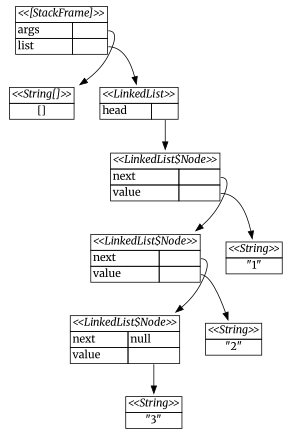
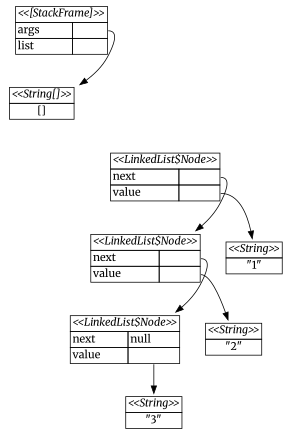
(139, 103) -> none
